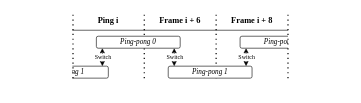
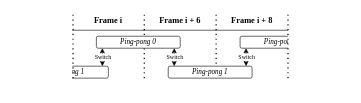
(108, 21) -> (108, 21)
